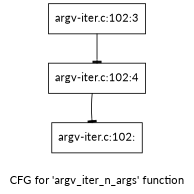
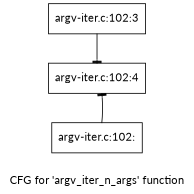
(92, 106) -> (103, 110)
